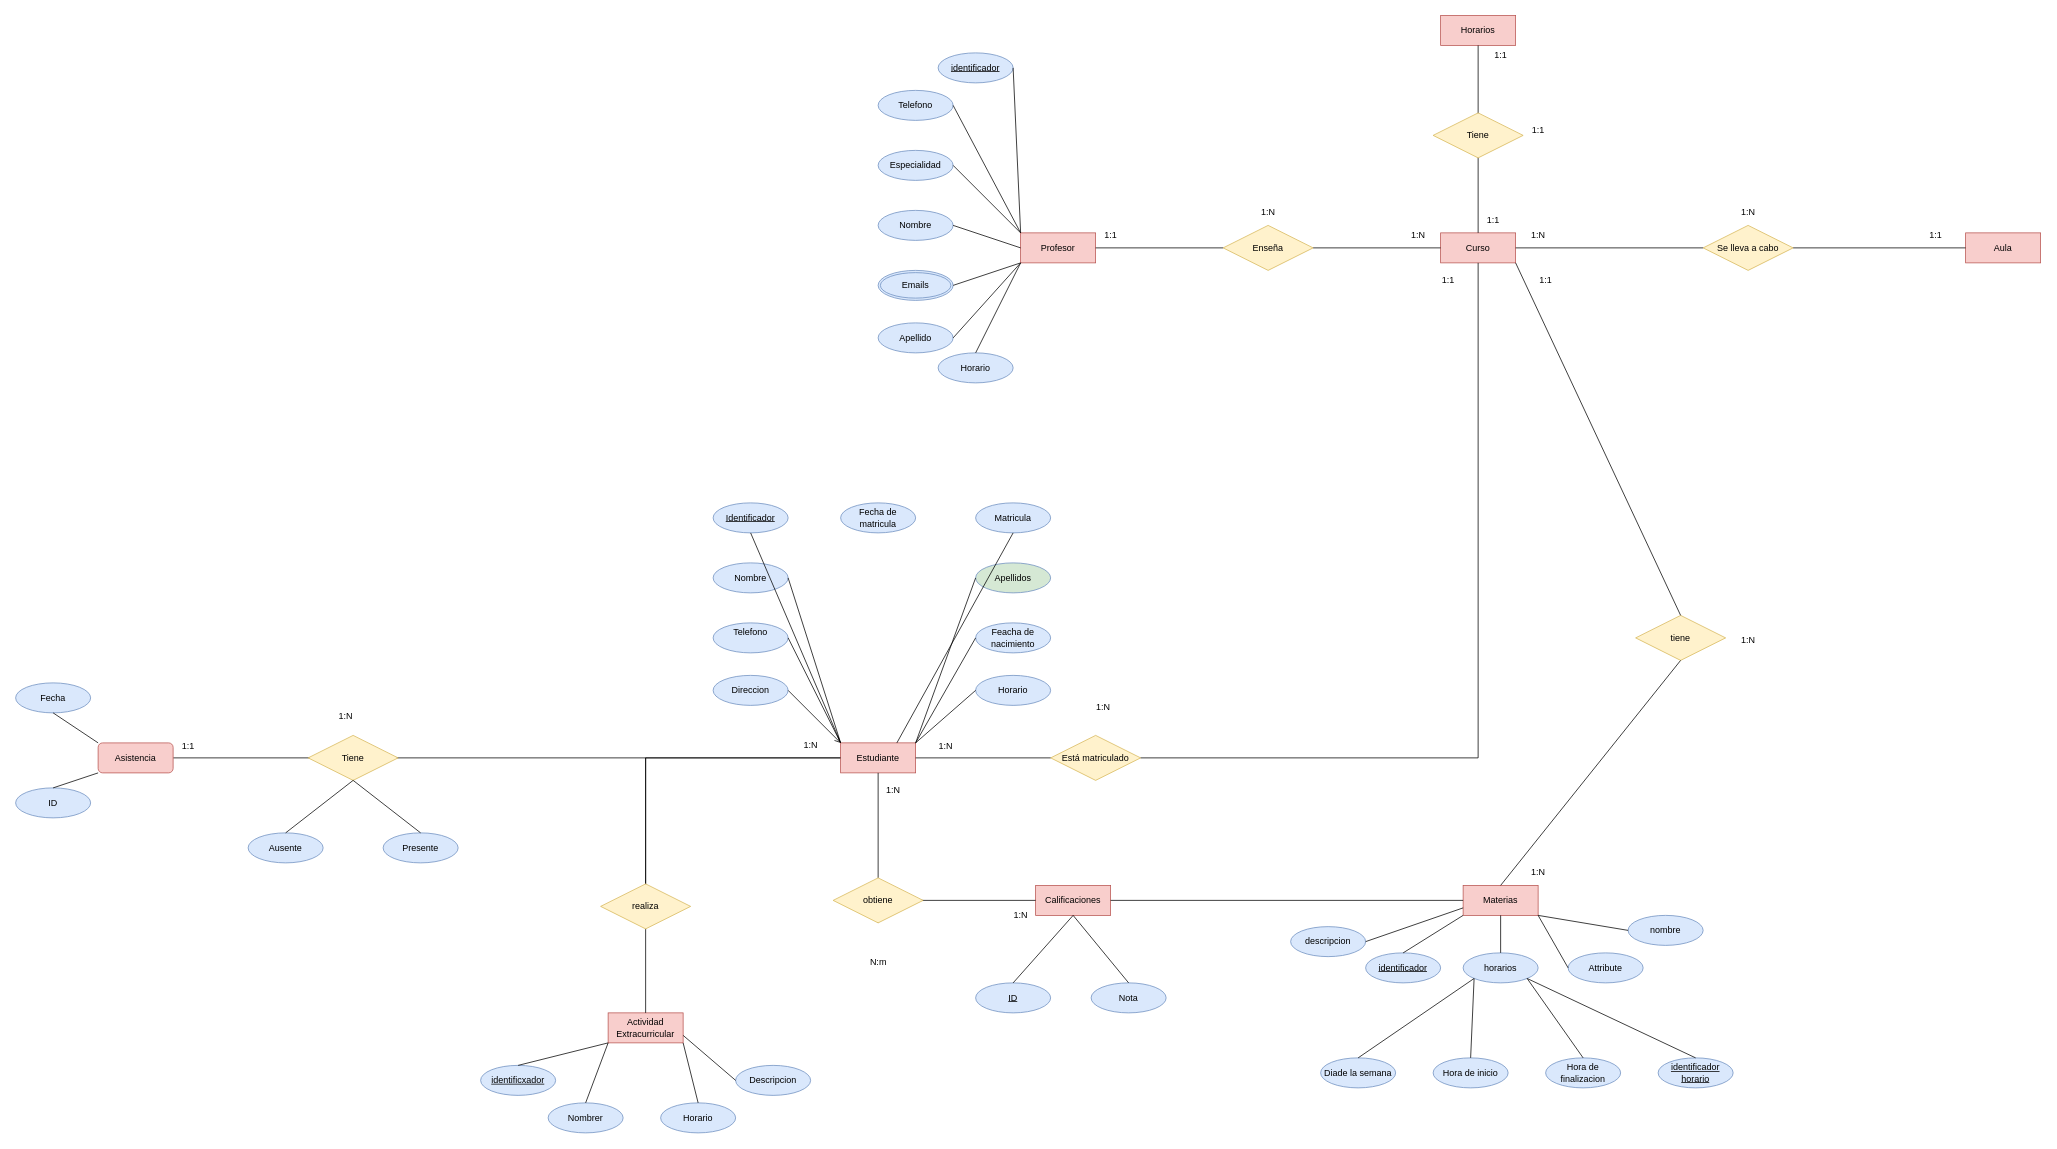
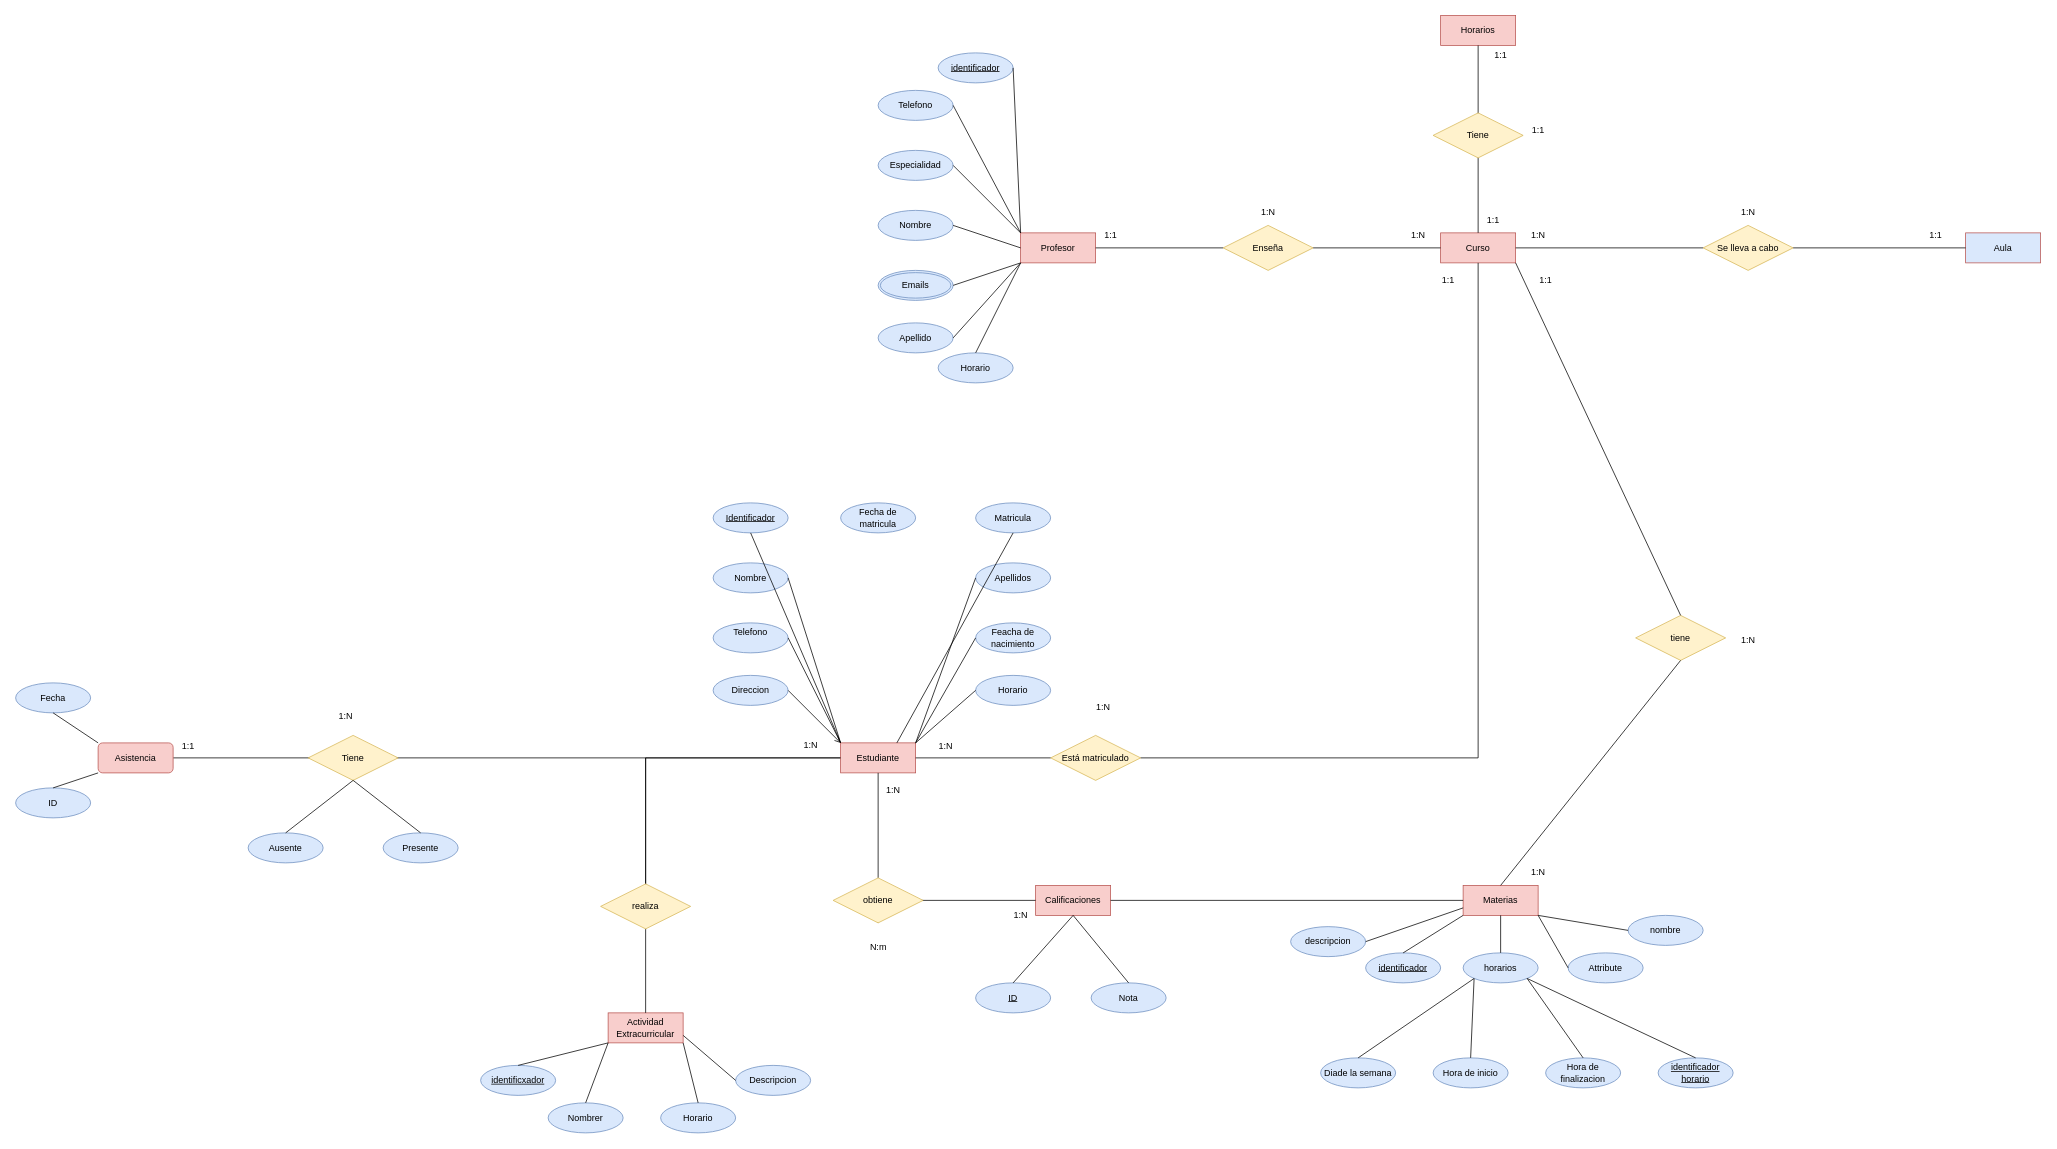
(2003, 248) -> (2003, 248)
(1013, 578) -> (1013, 578)
(878, 963) -> (878, 948)
